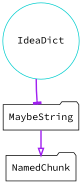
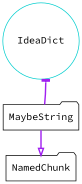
(36, 90) -> (45, 94)
